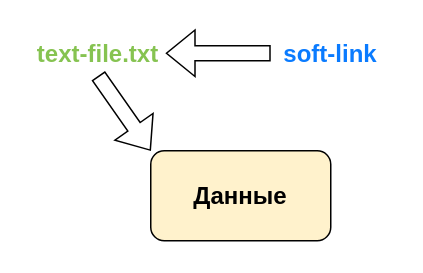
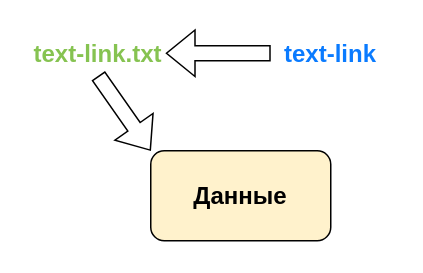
(98, 53) -> (98, 53)
(331, 53) -> (331, 53)
